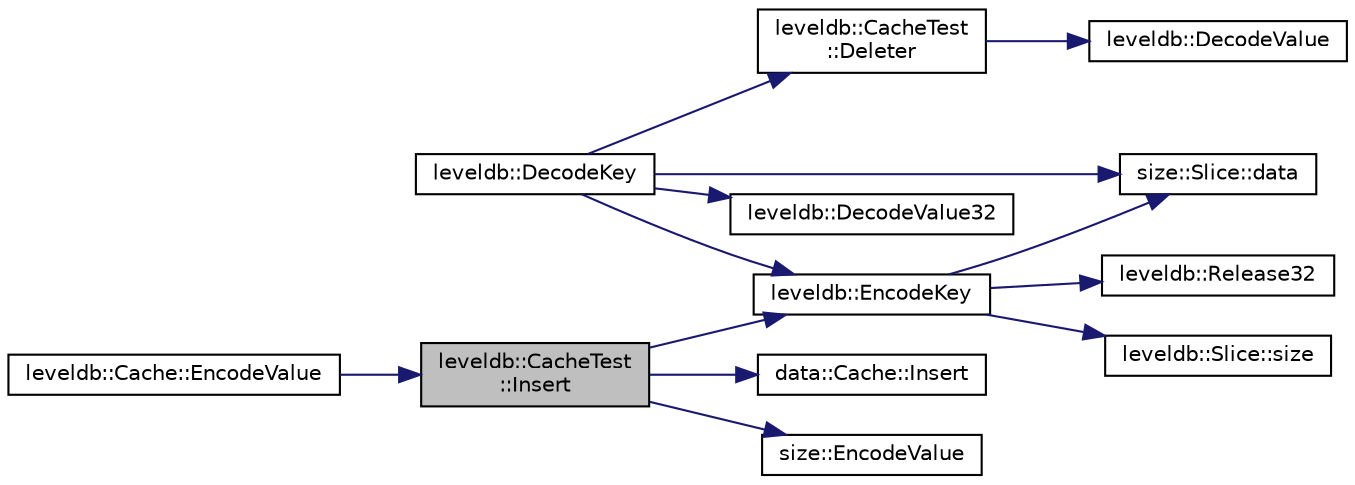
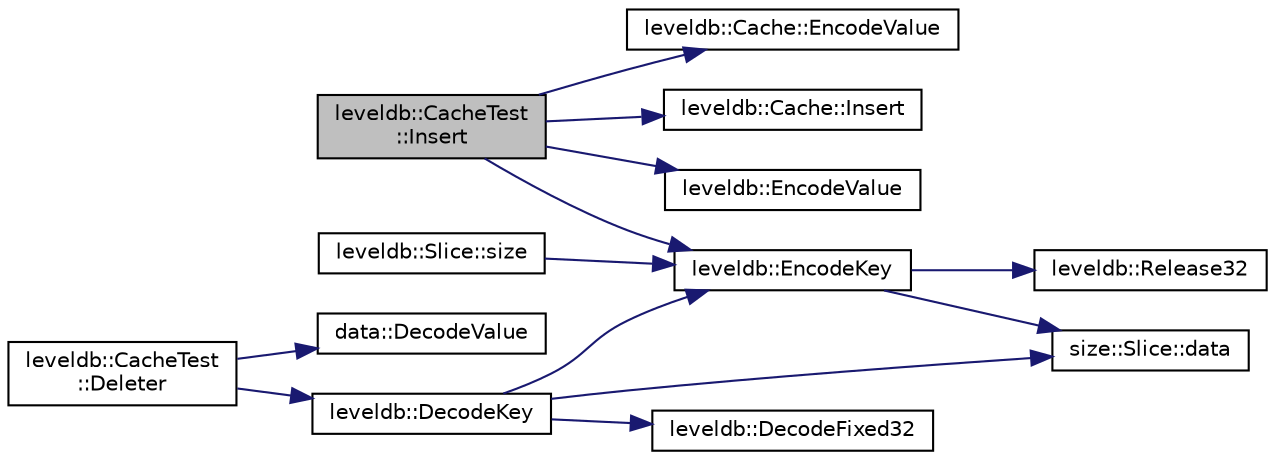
(1218, 41) -> (432, 334)
(679, 117) -> (264, 392)
(872, 214) -> (793, 431)
(1035, 323) -> (599, 261)
(369, 375) -> (612, 74)
(872, 375) -> (793, 110)
(872, 455) -> (793, 190)
